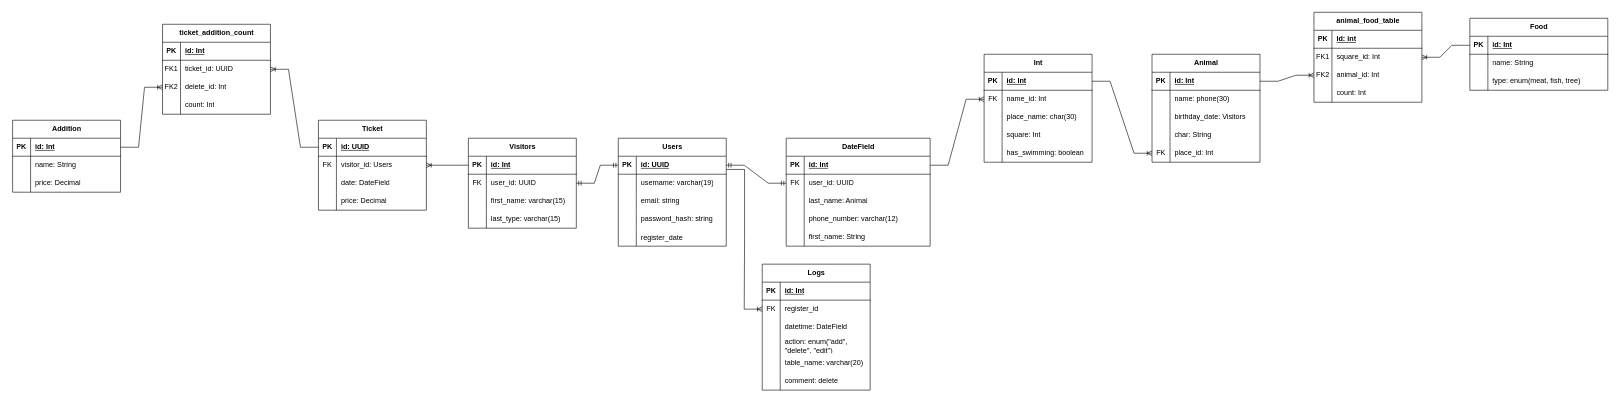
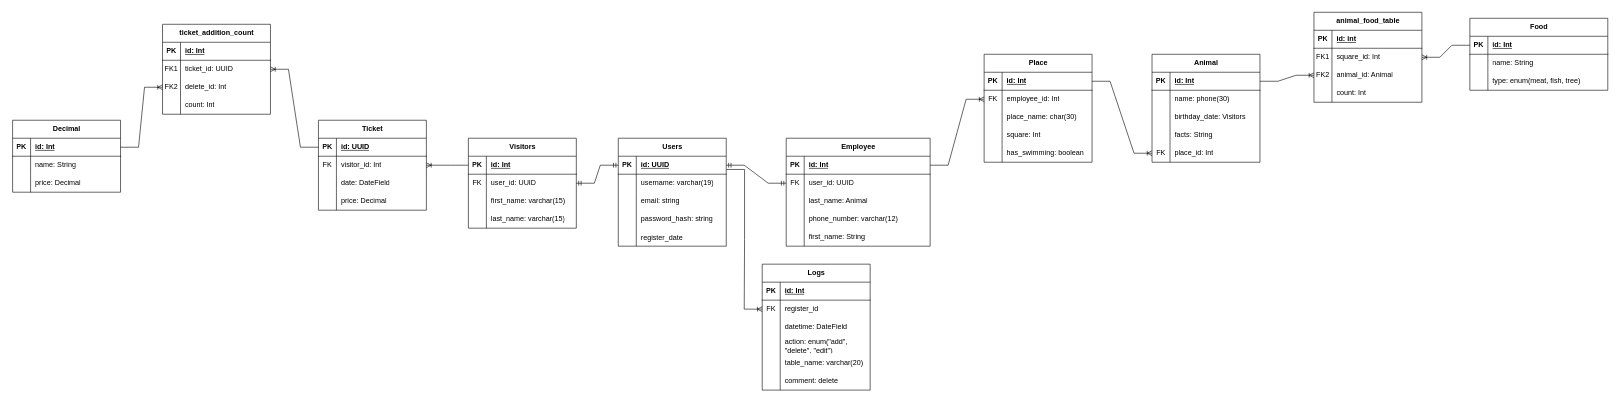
(1039, 63) -> (1039, 63)
(1361, 75) -> (1365, 75)
(1028, 99) -> (1036, 99)
(67, 129) -> (67, 129)
(1196, 135) -> (1199, 135)
(859, 147) -> (859, 147)
(371, 165) -> (367, 165)
(533, 219) -> (533, 219)
